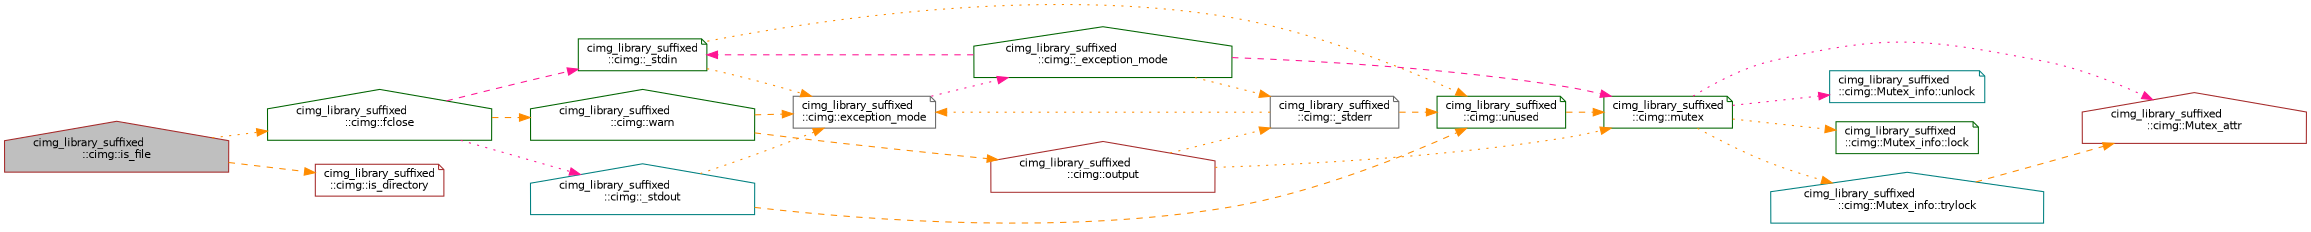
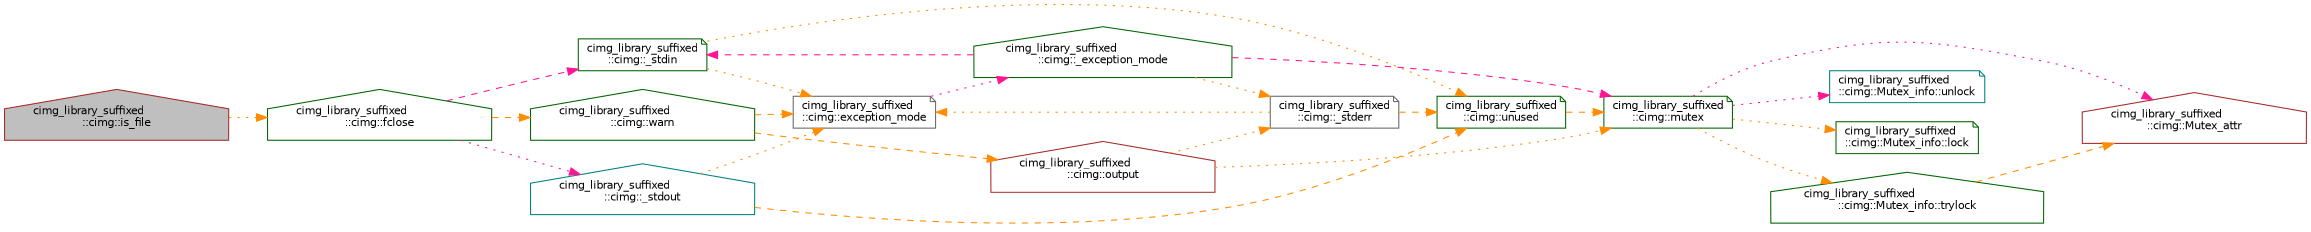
(380, 180) -> none
(1907, 200) -> (1907, 200)
